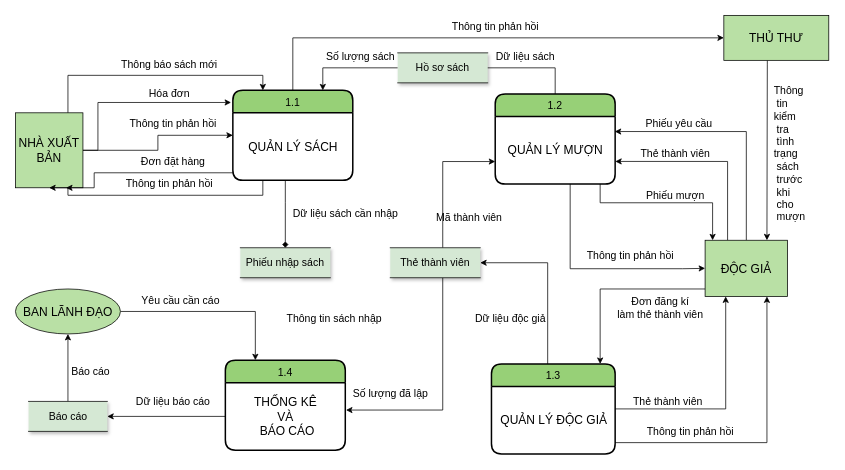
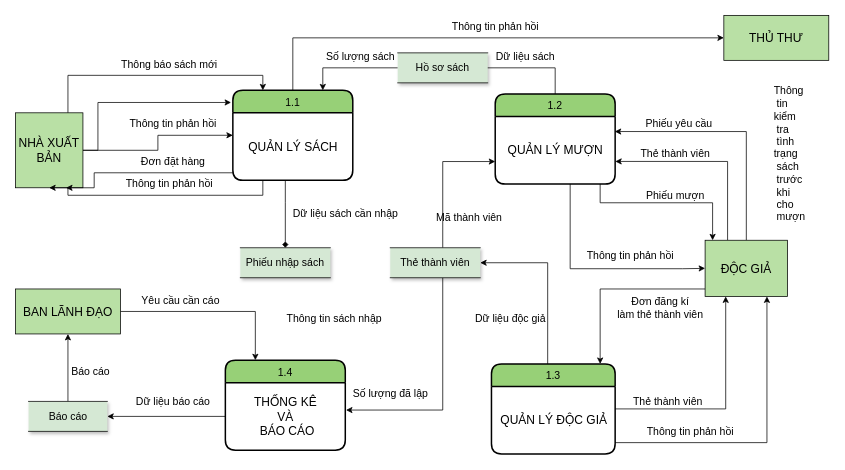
(169, 94) -> none
(768, 96) -> none
(68, 312) -> (68, 312)
